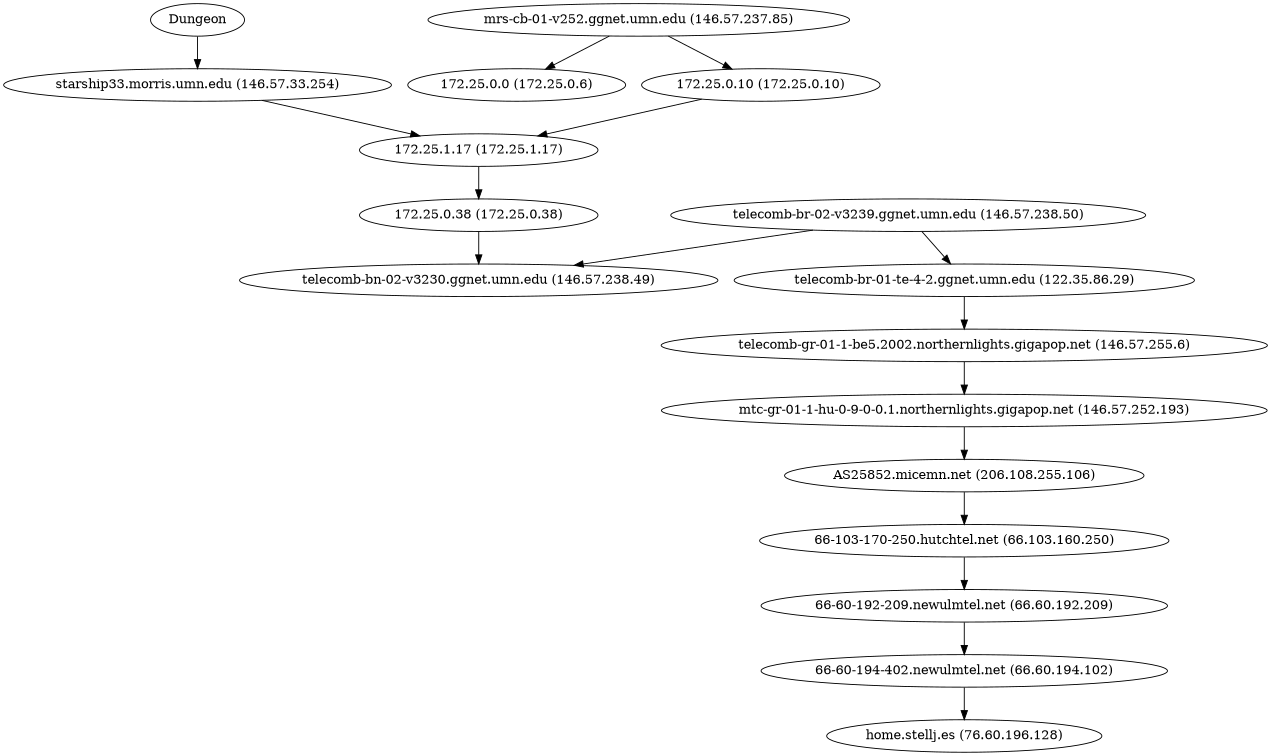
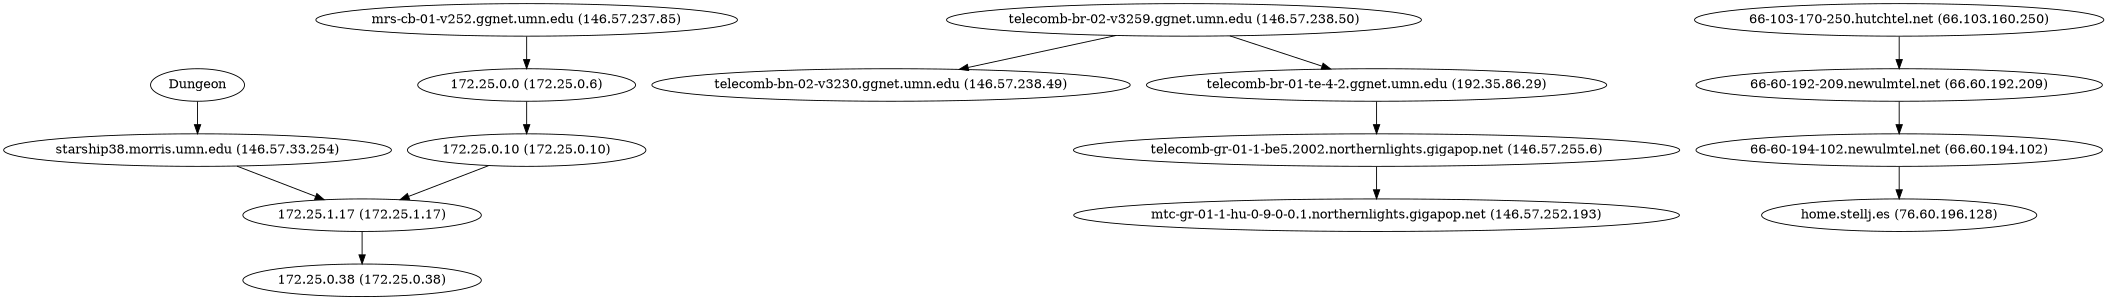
(696, 51) -> (527, 113)
(198, 85) -> (198, 150)
(908, 215) -> (1184, 20)
(479, 243) -> none
(964, 280) -> (1377, 85)
(964, 476) -> none
(964, 671) -> (1899, 150)
